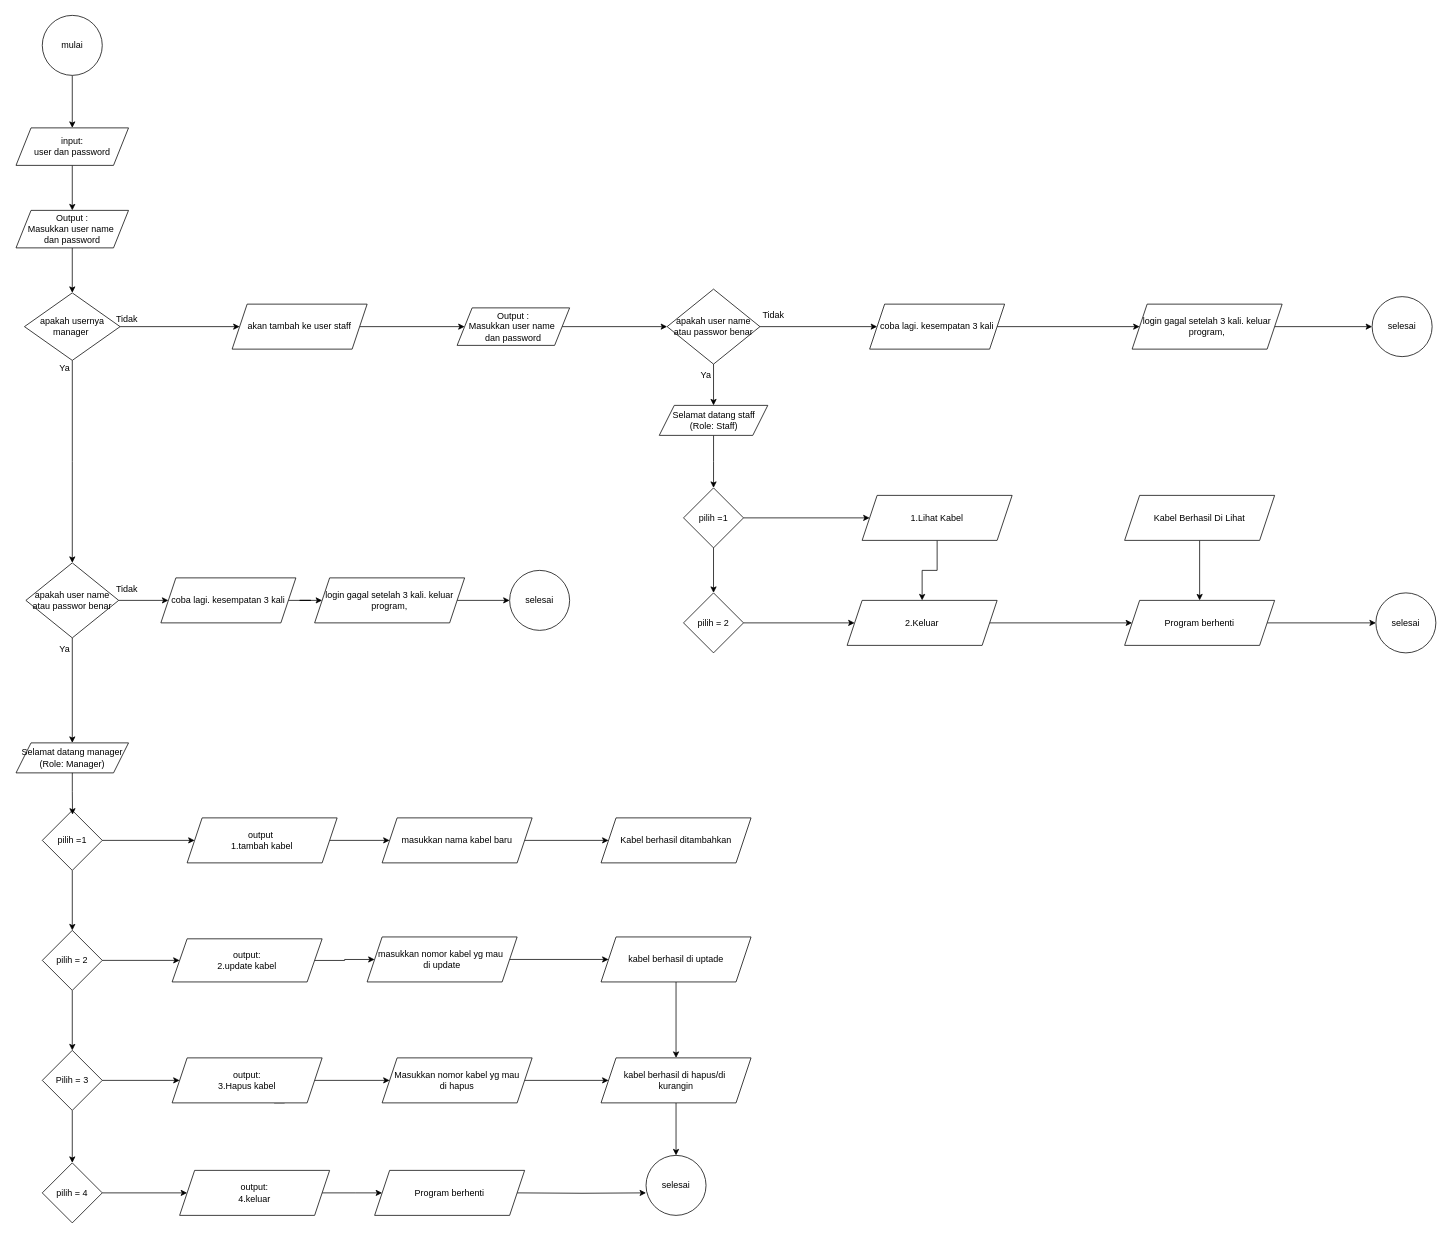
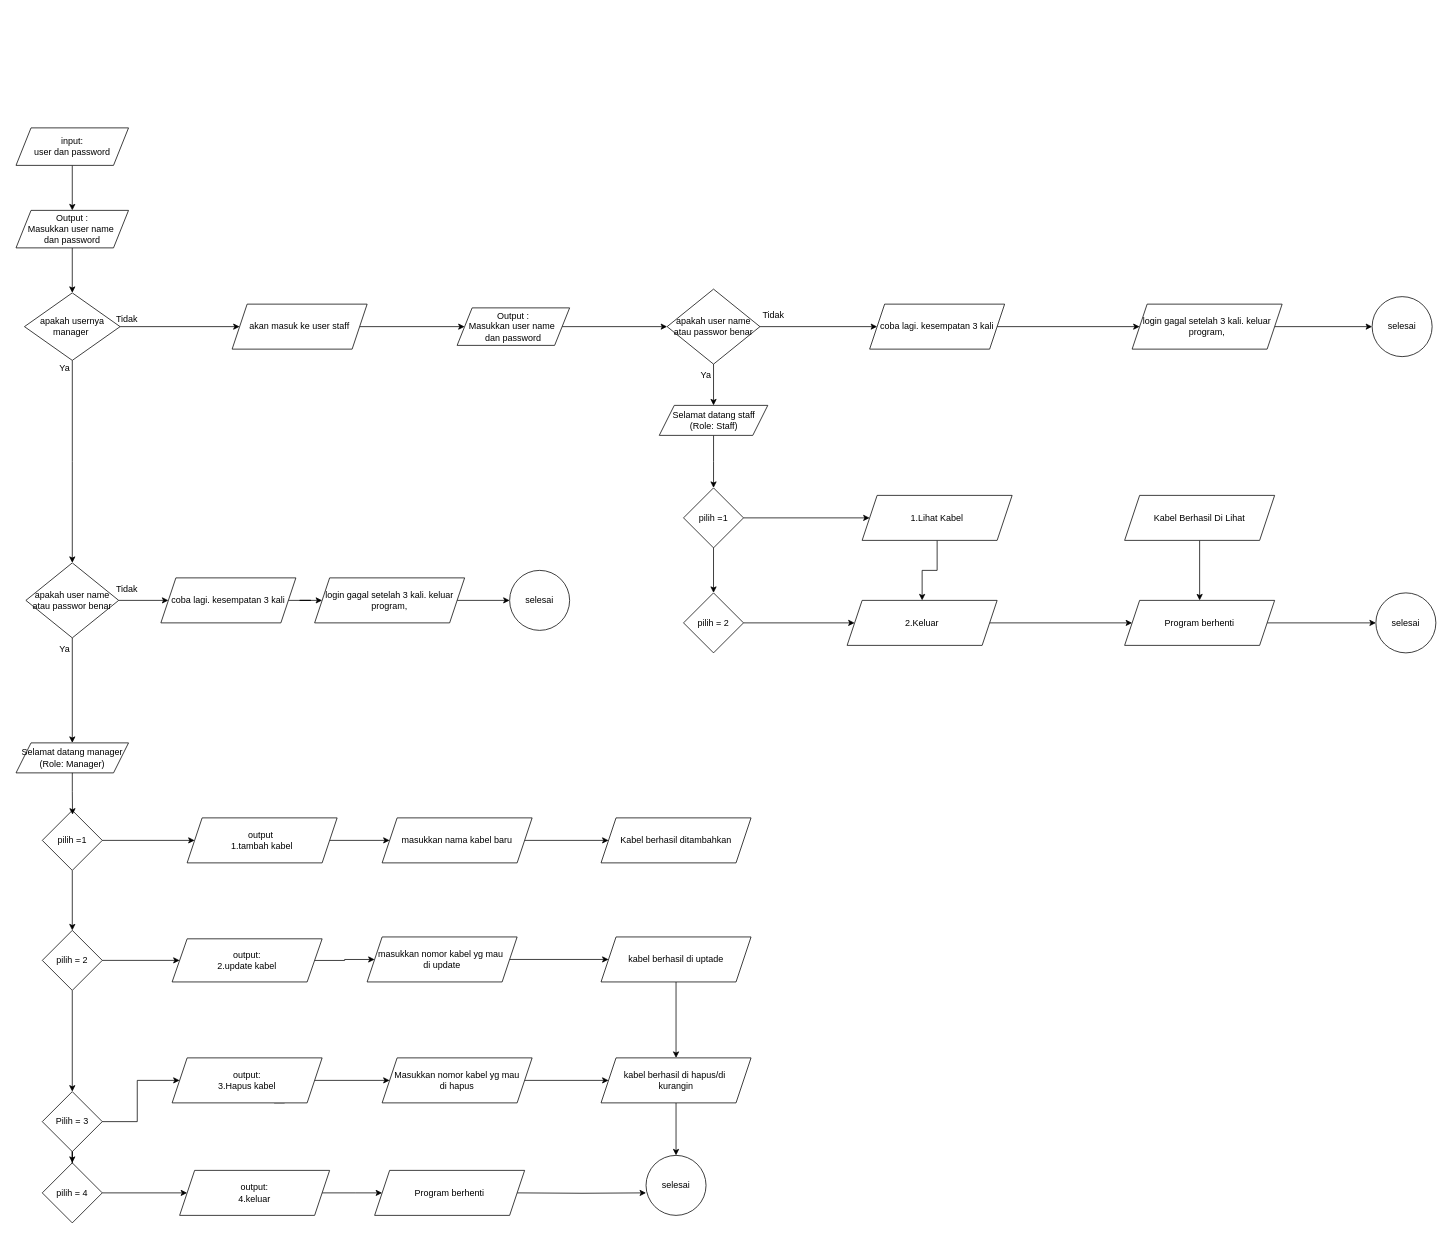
(72, 45) -> none
(72, 99) -> none
(300, 327) -> (300, 327)
(72, 1080) -> (72, 1122)
